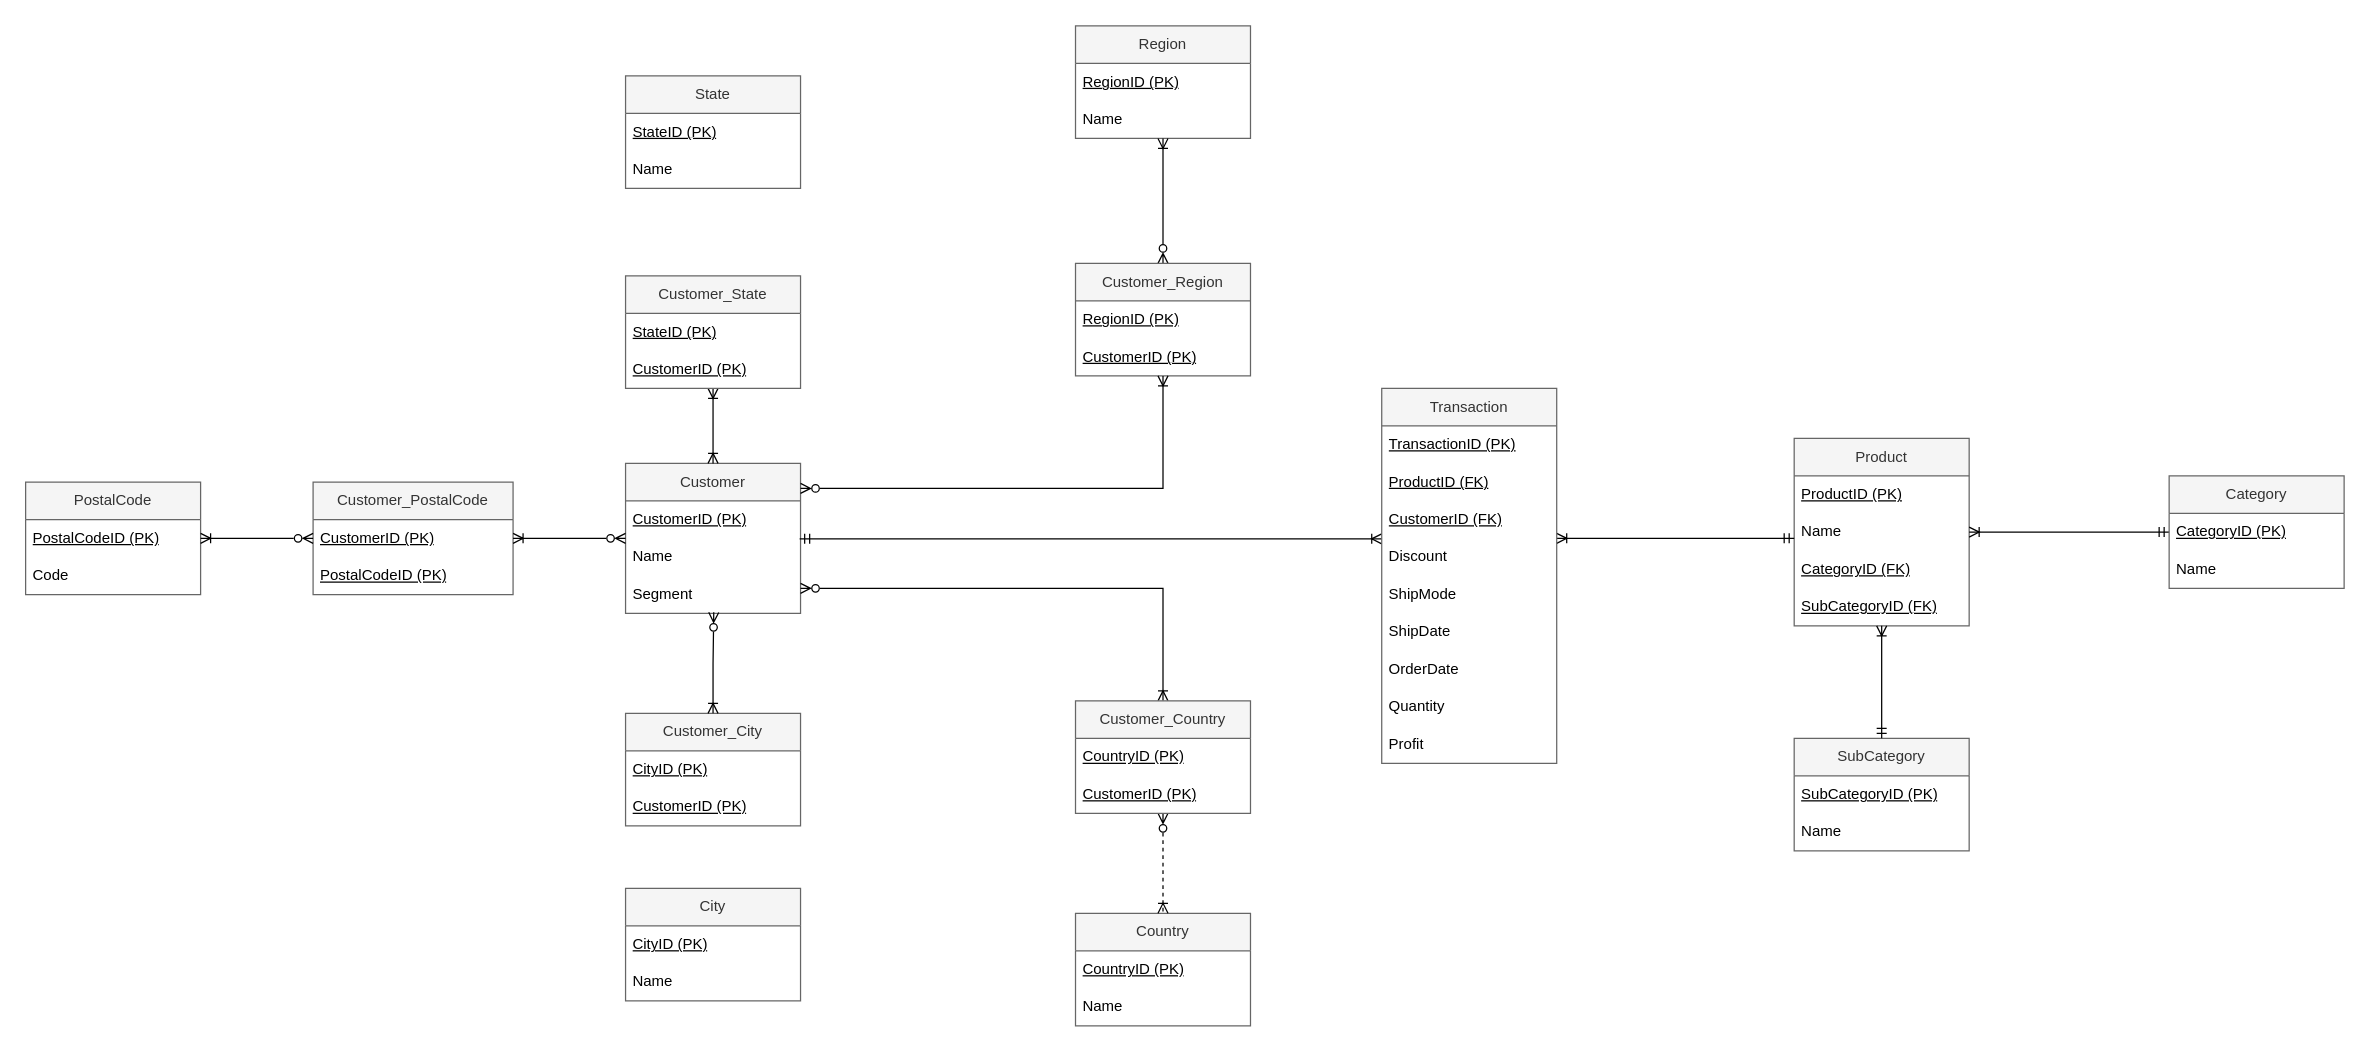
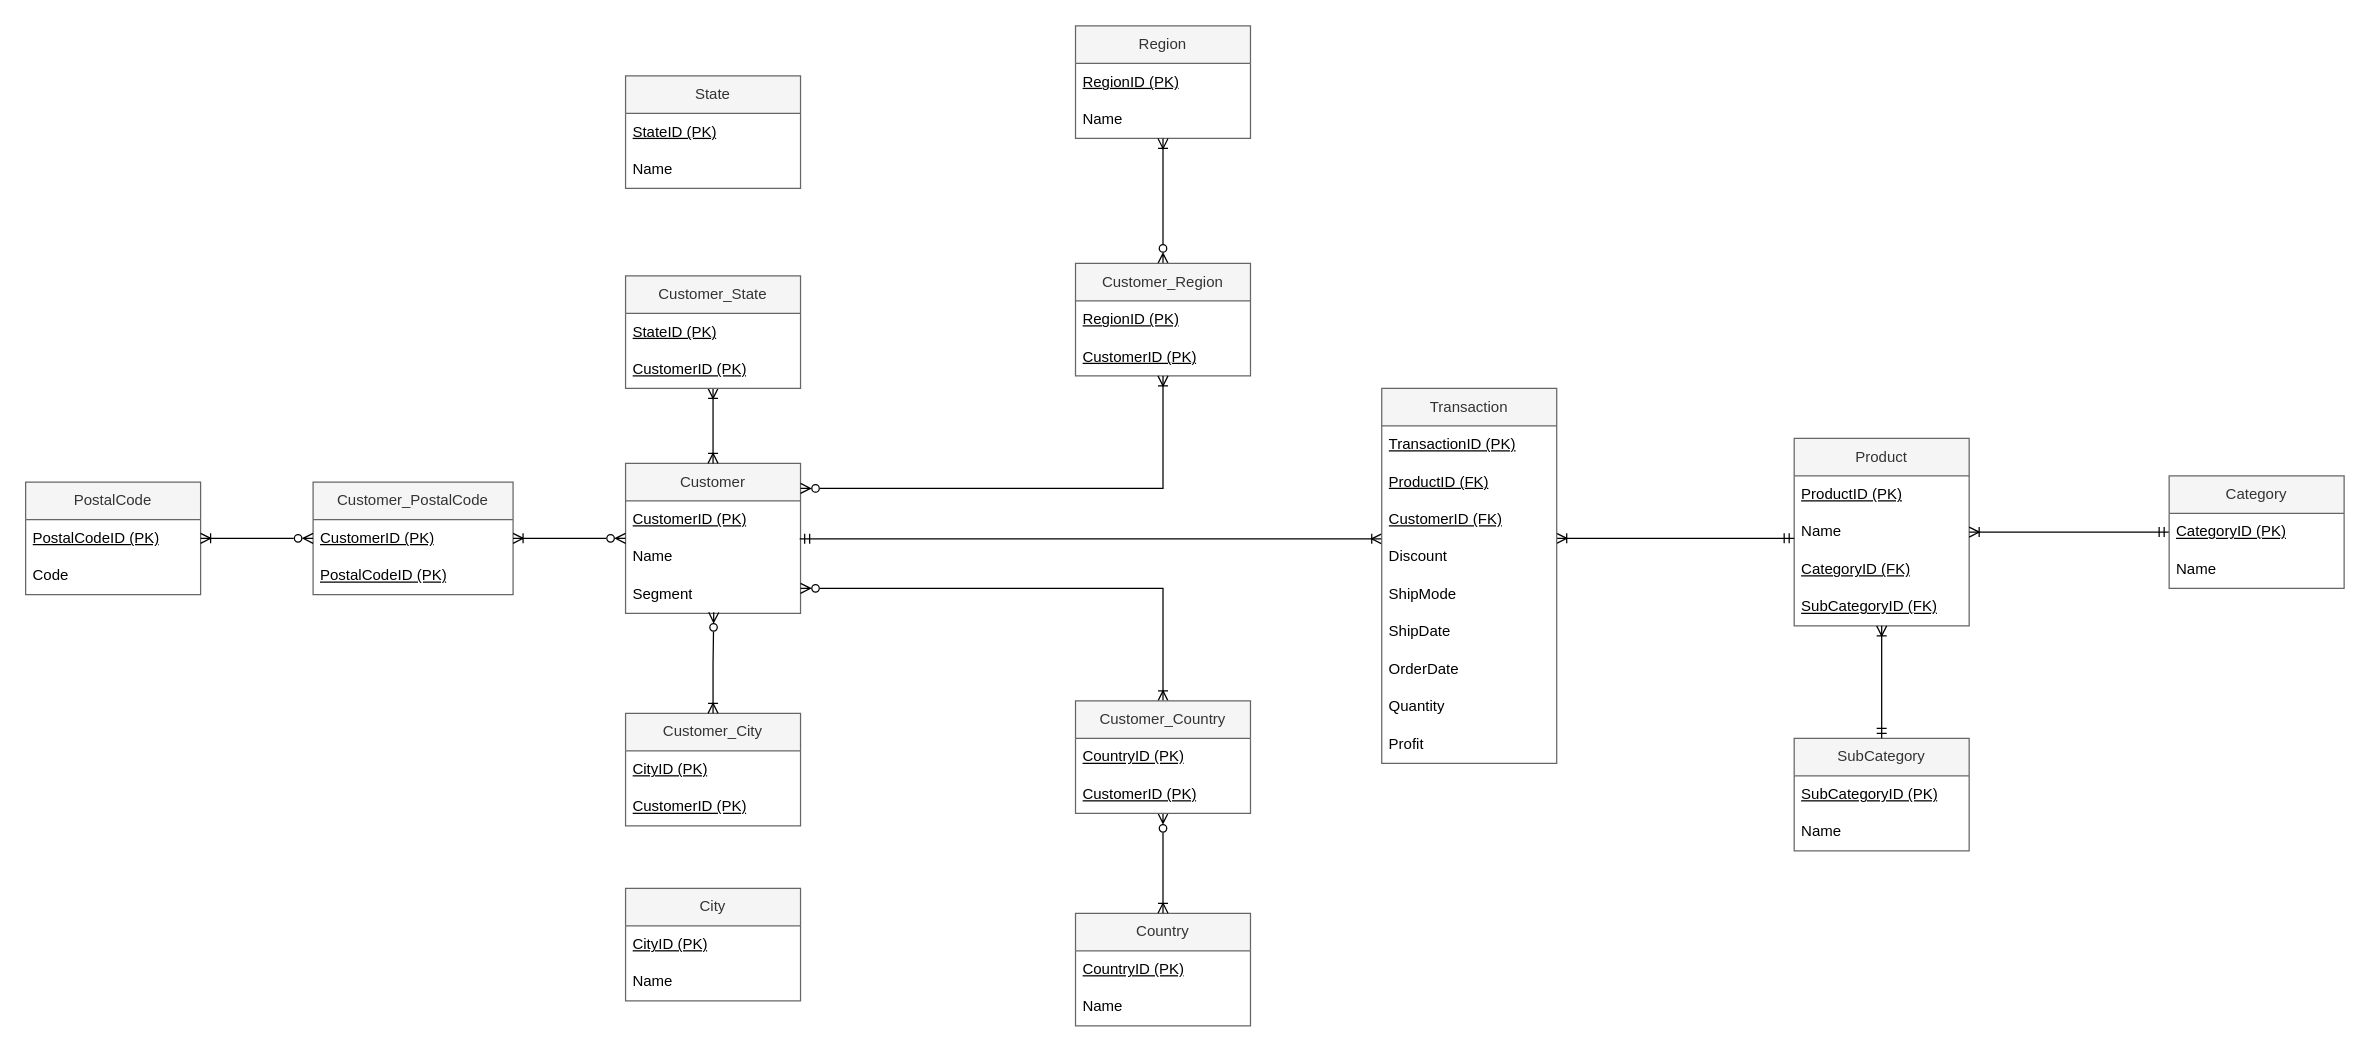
(1163, 874) -> (1163, 874)
